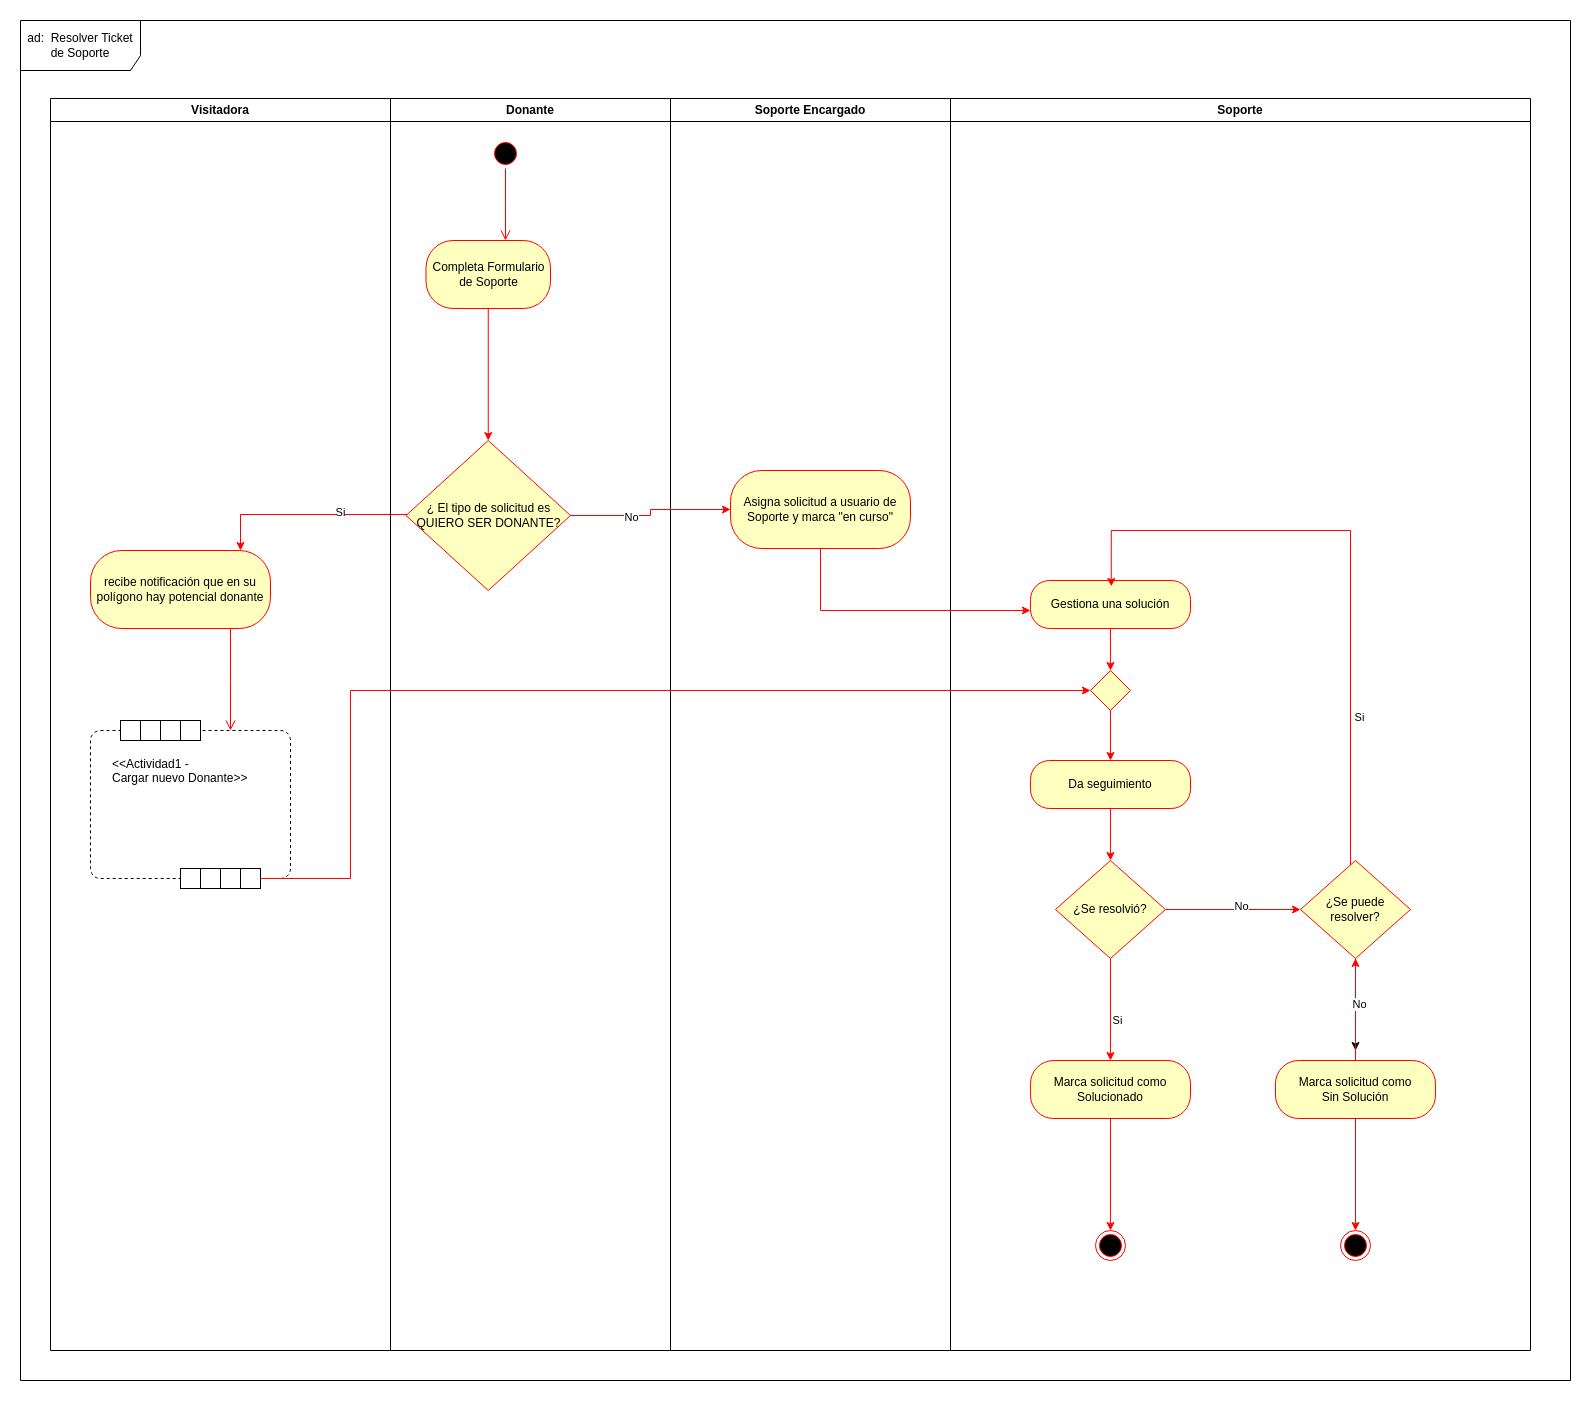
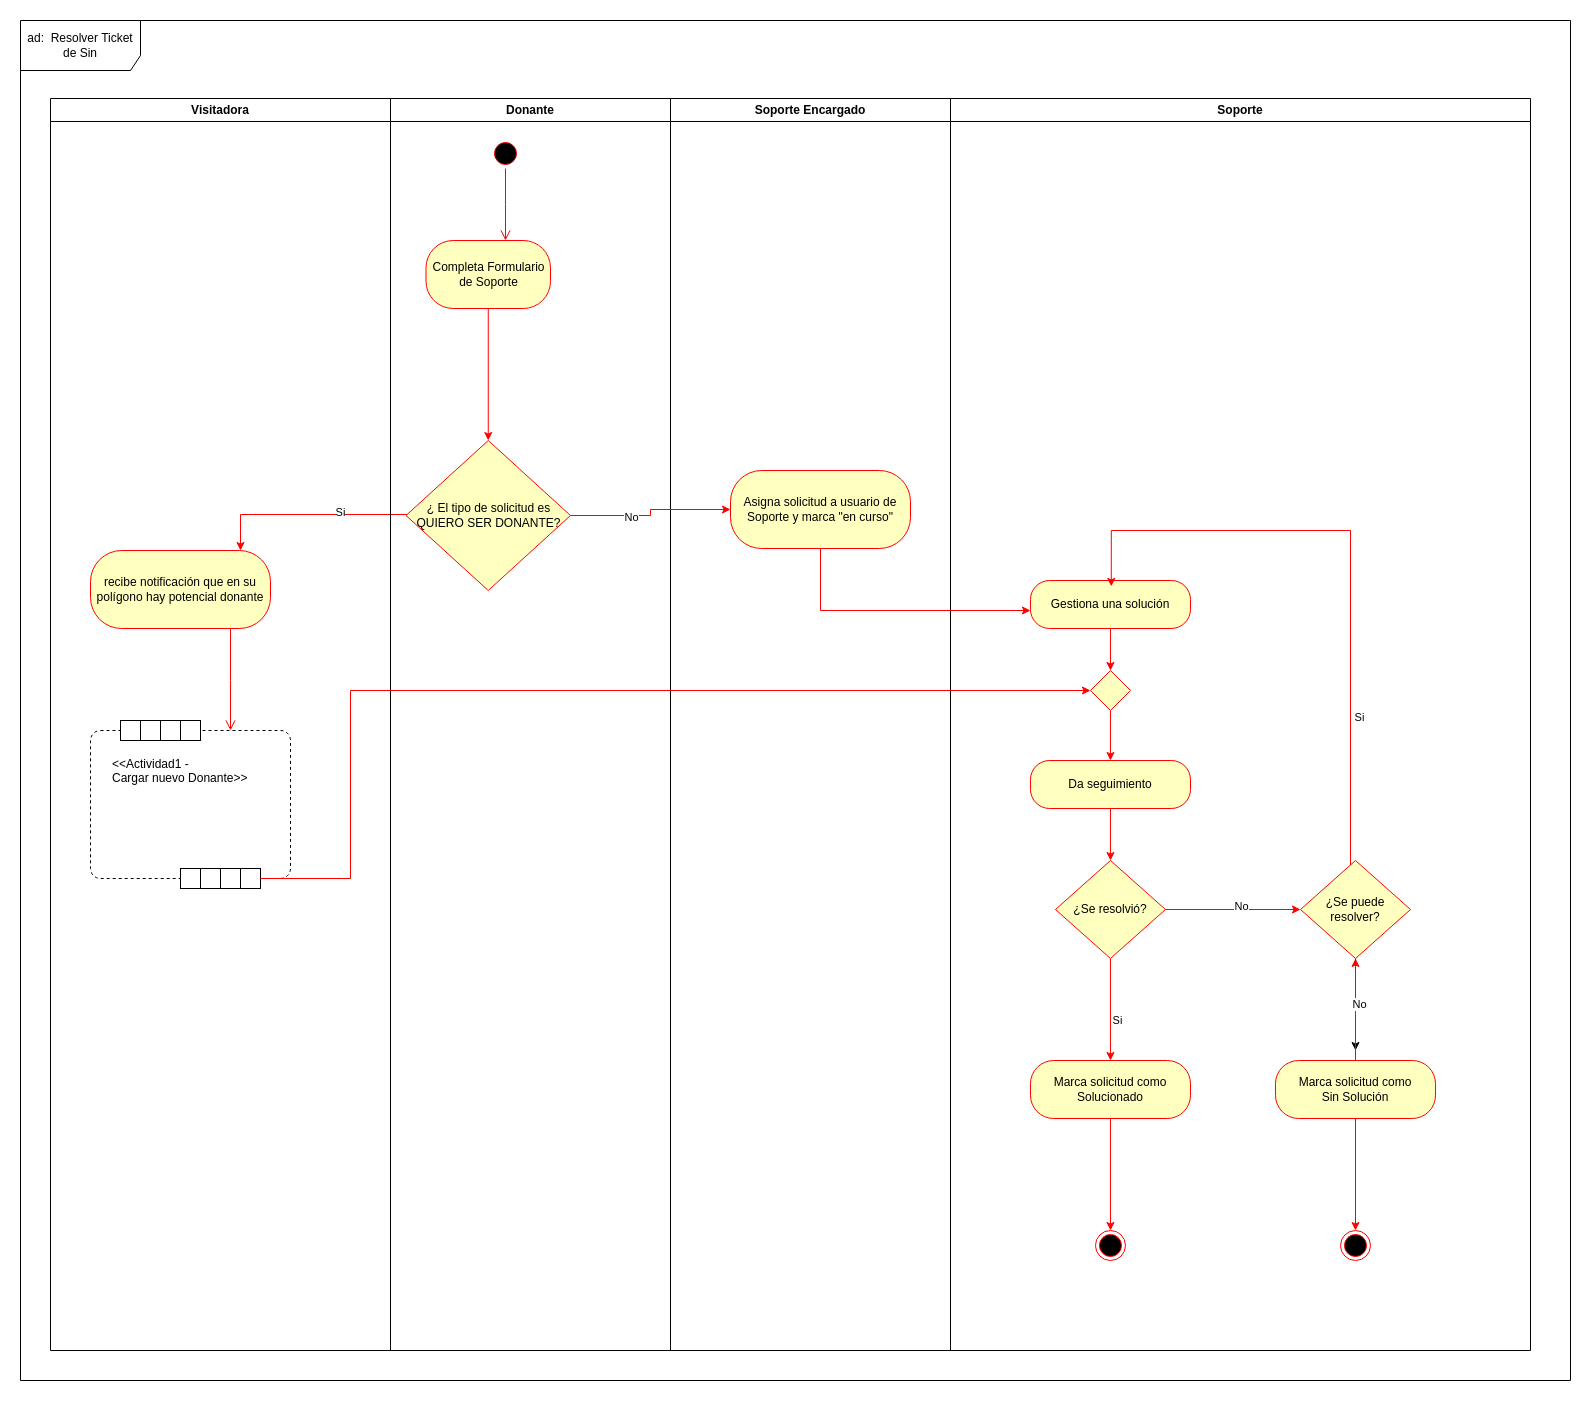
(81, 46) -> (81, 46)
